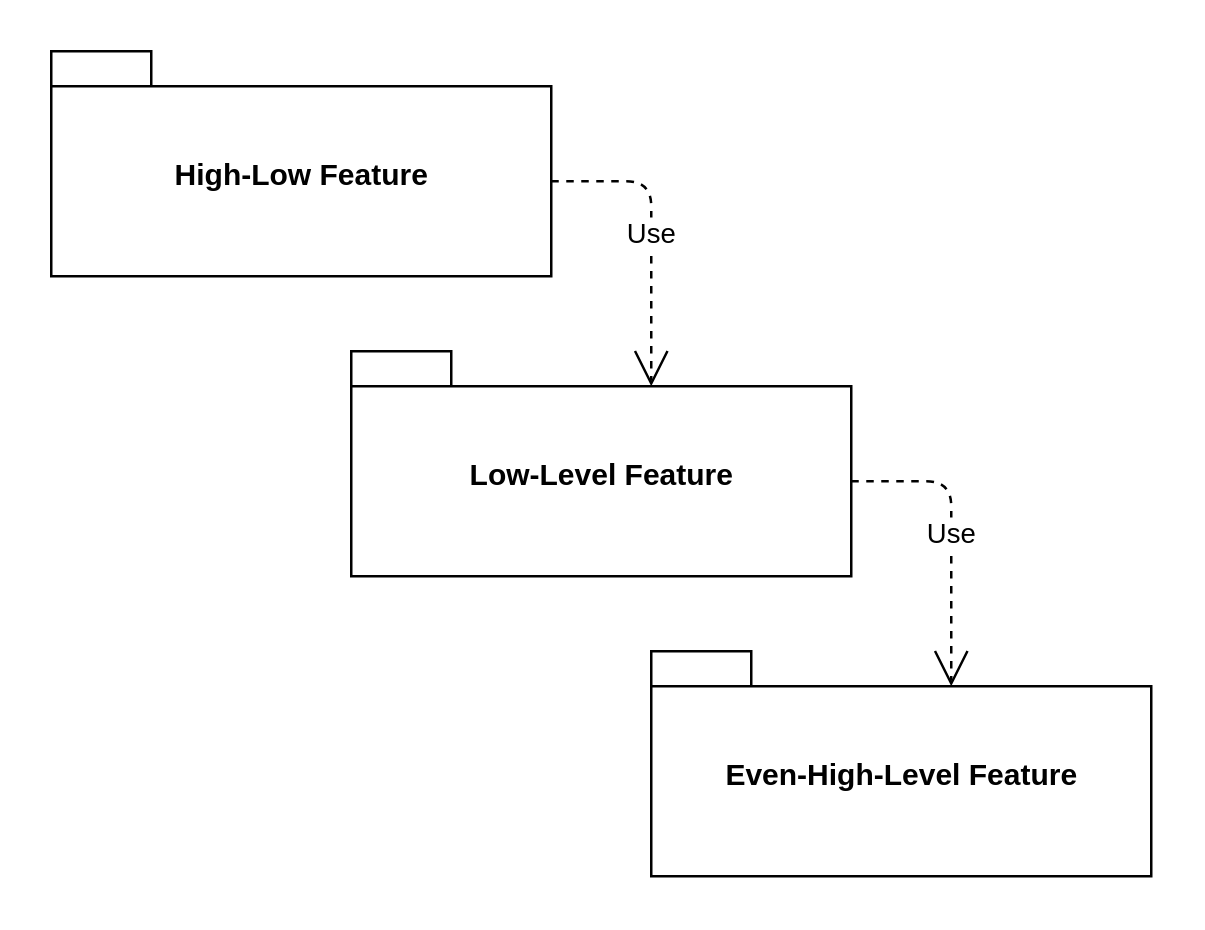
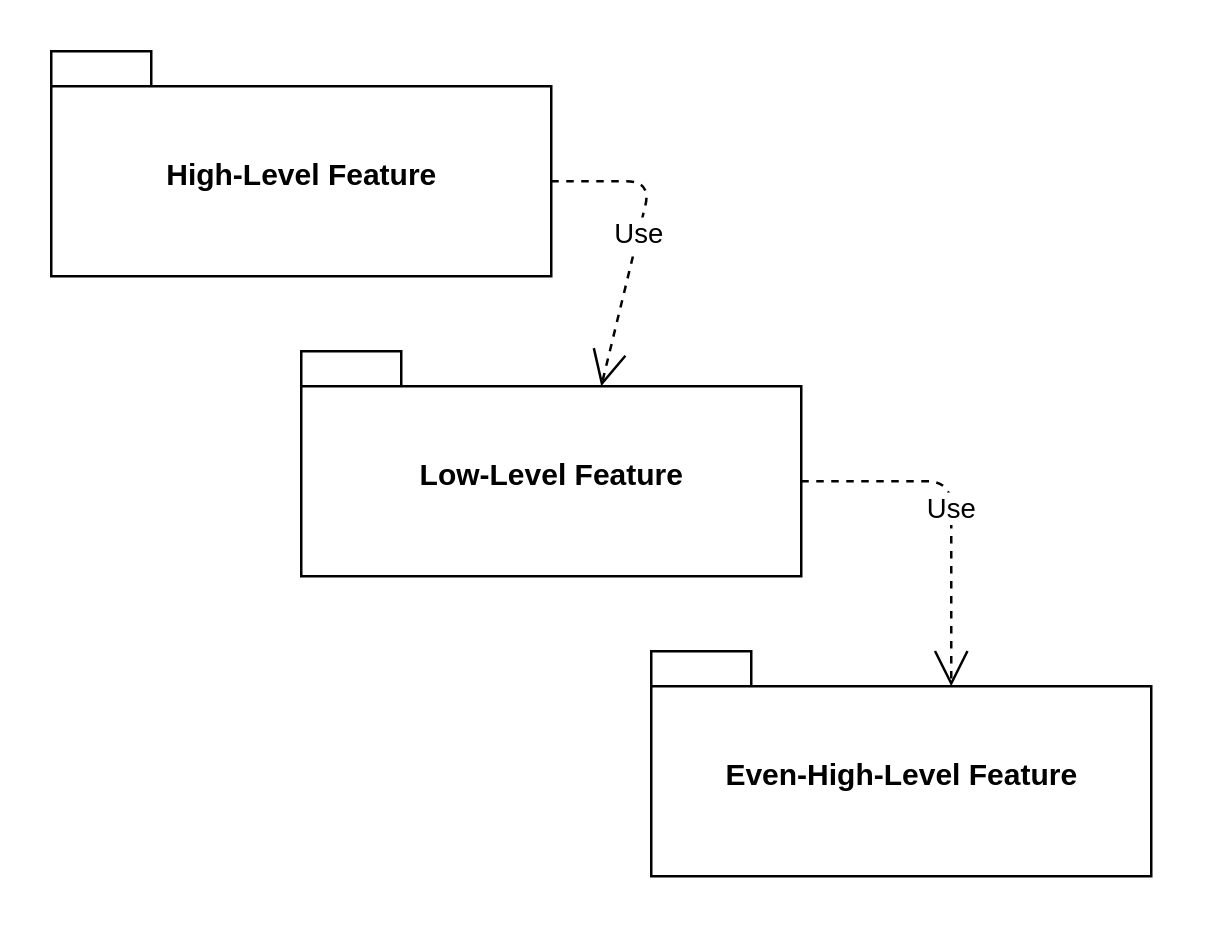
(303, 176) -> (303, 176)
(601, 464) -> (551, 464)
